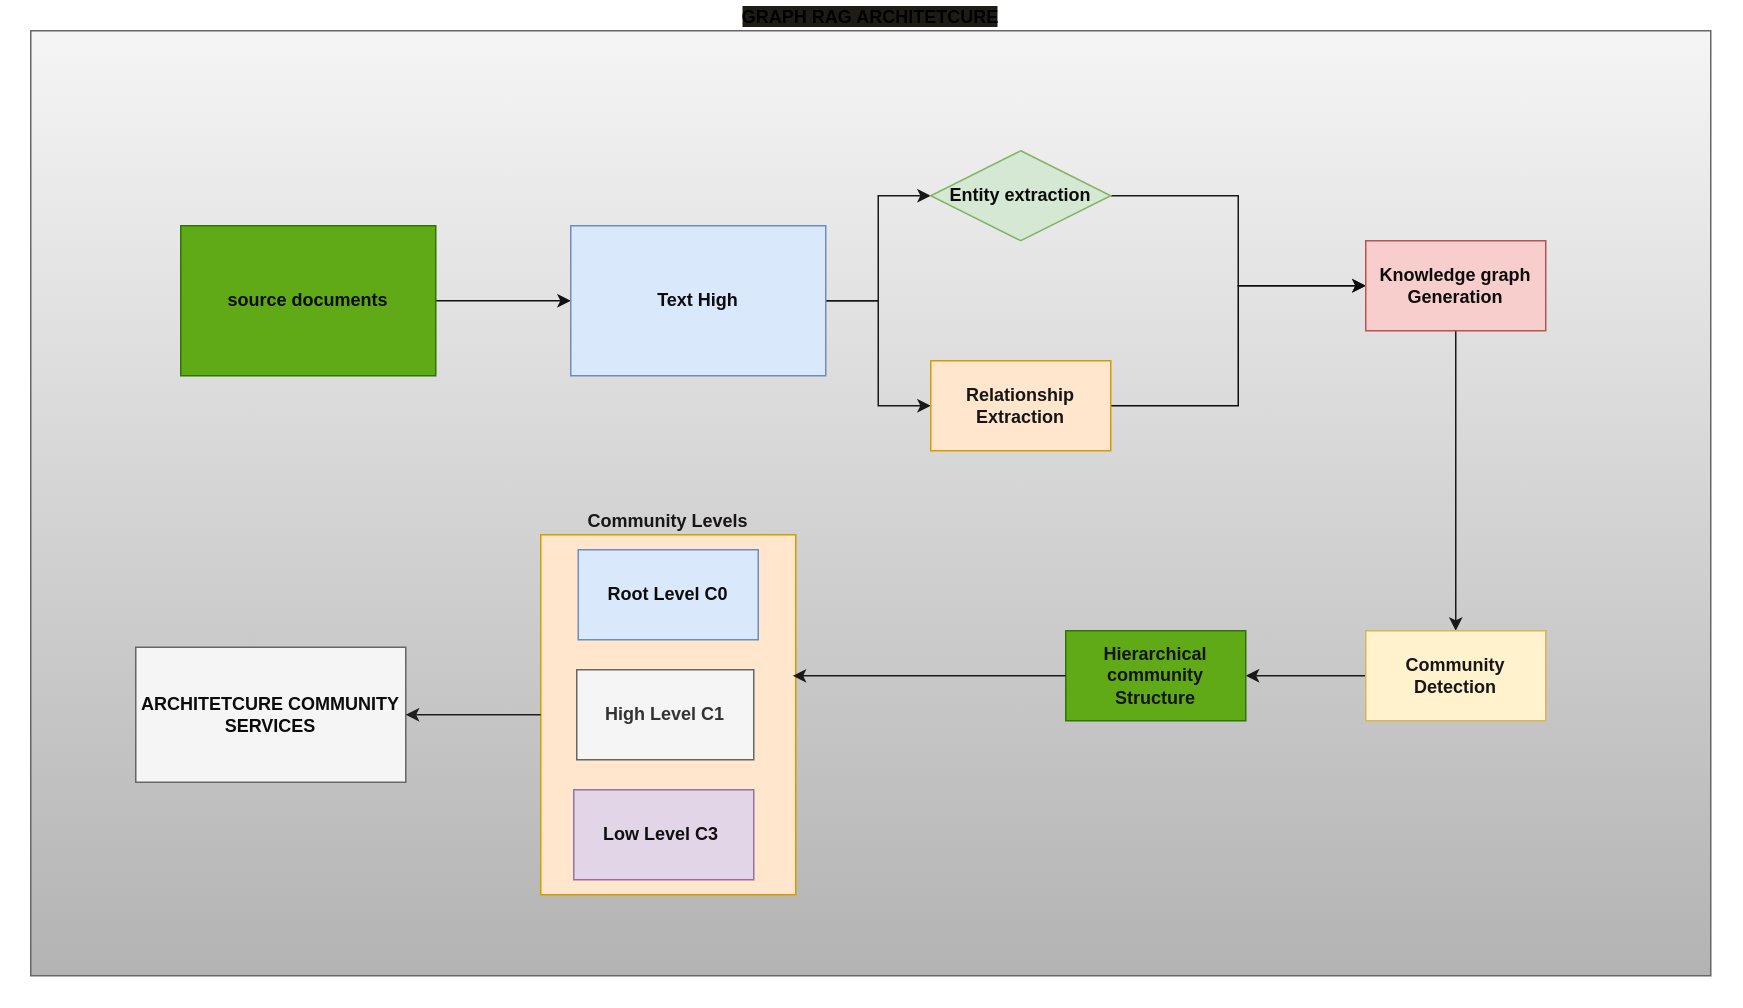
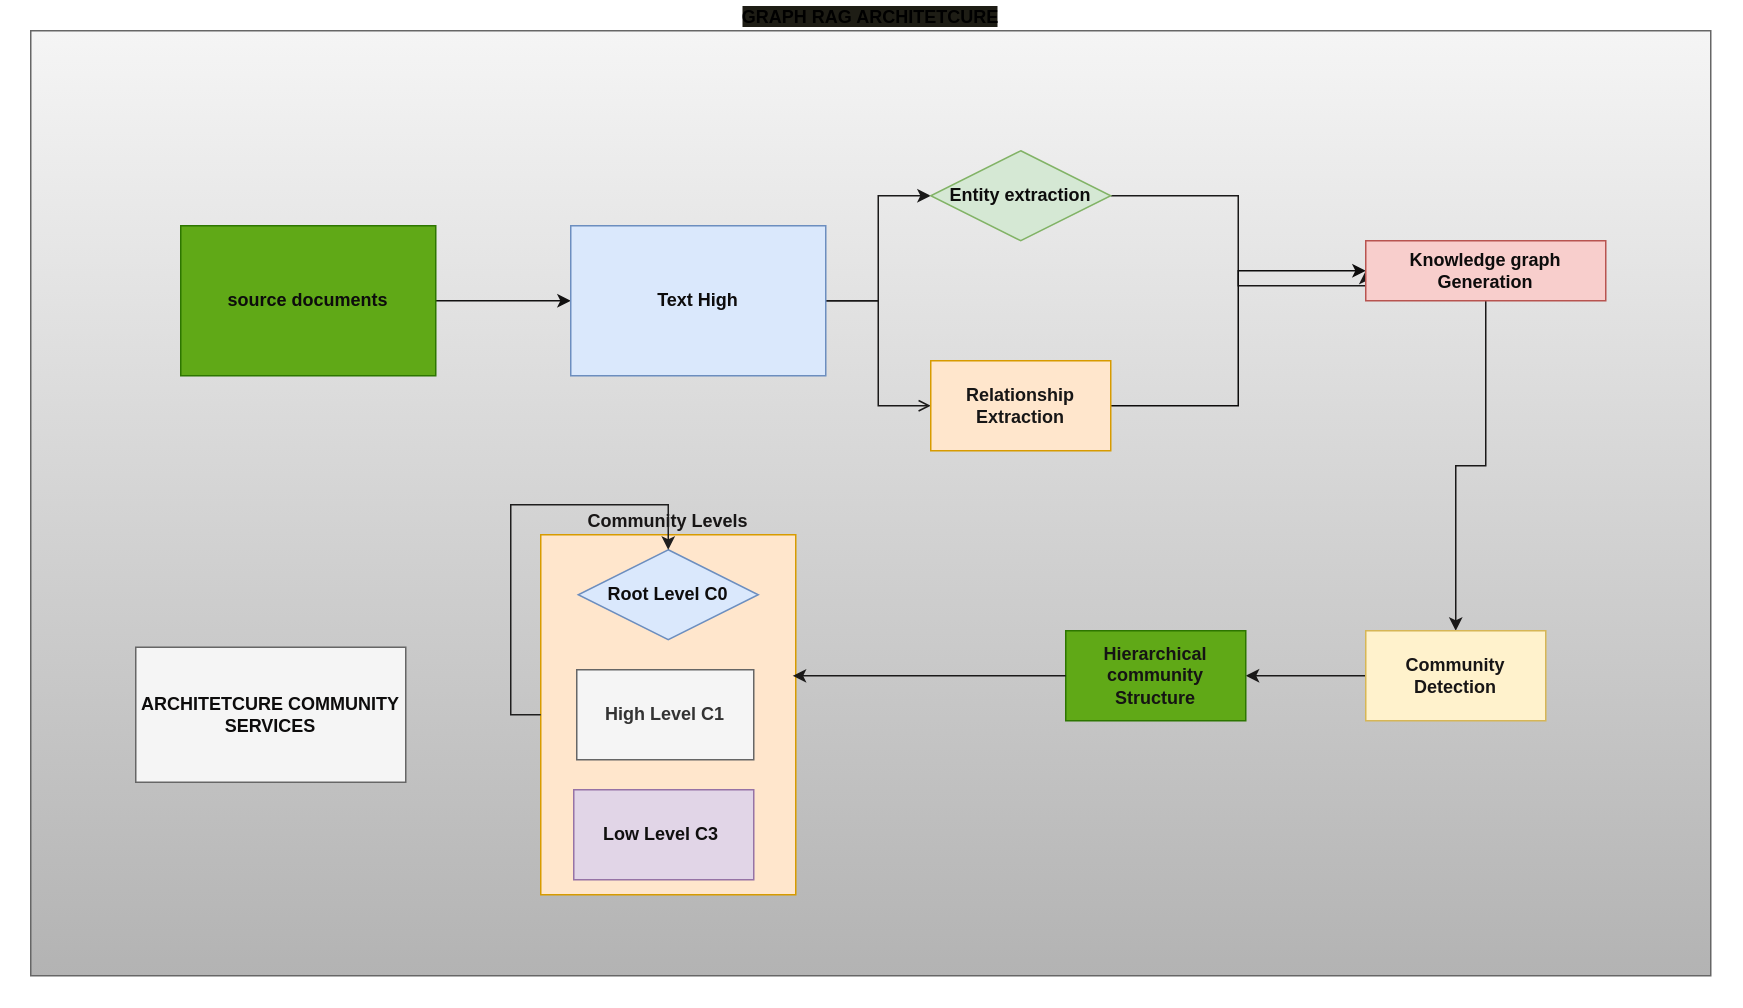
(1456, 286) -> (1486, 271)
(919, 406) -> (921, 406)
(668, 595) -> (668, 595)
(463, 715) -> (511, 515)
